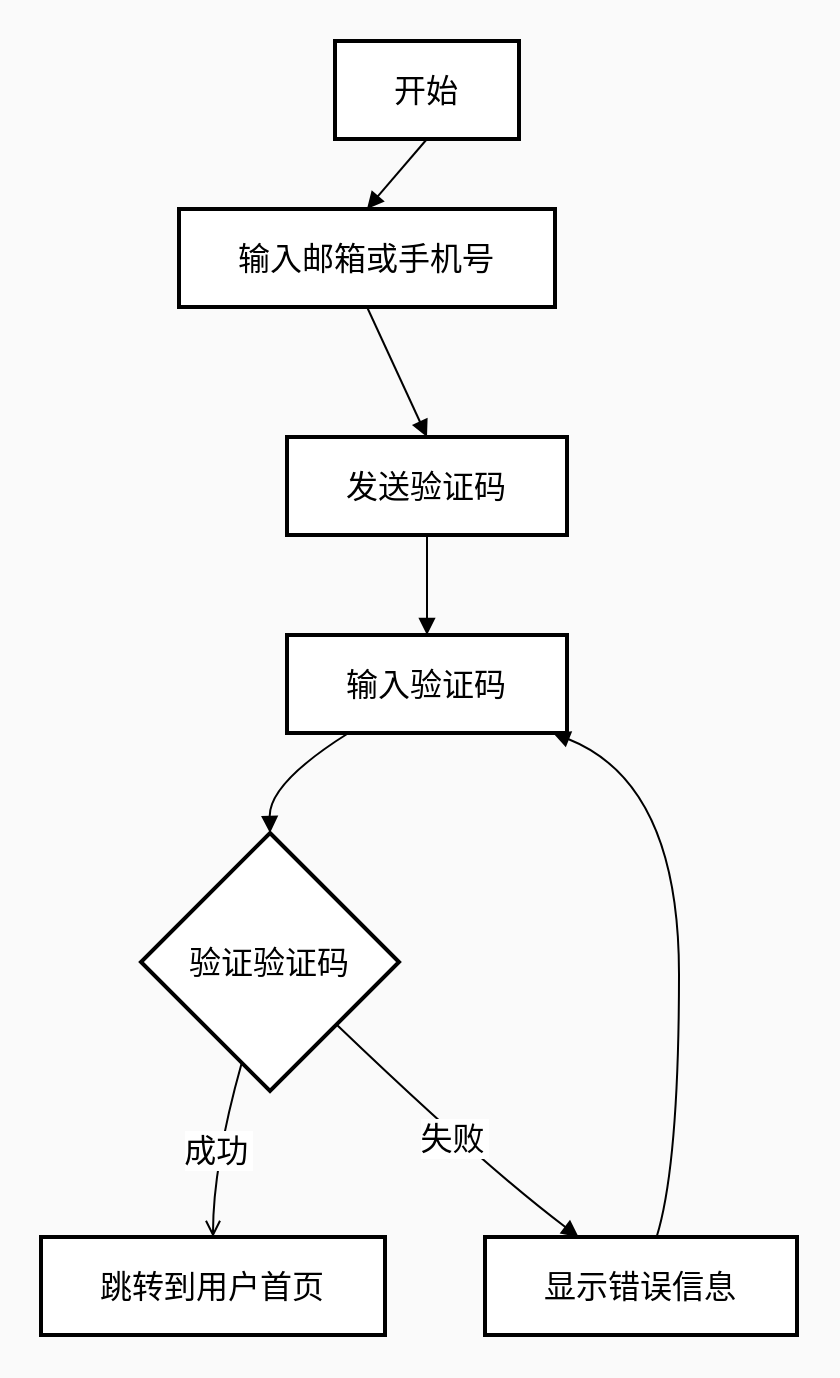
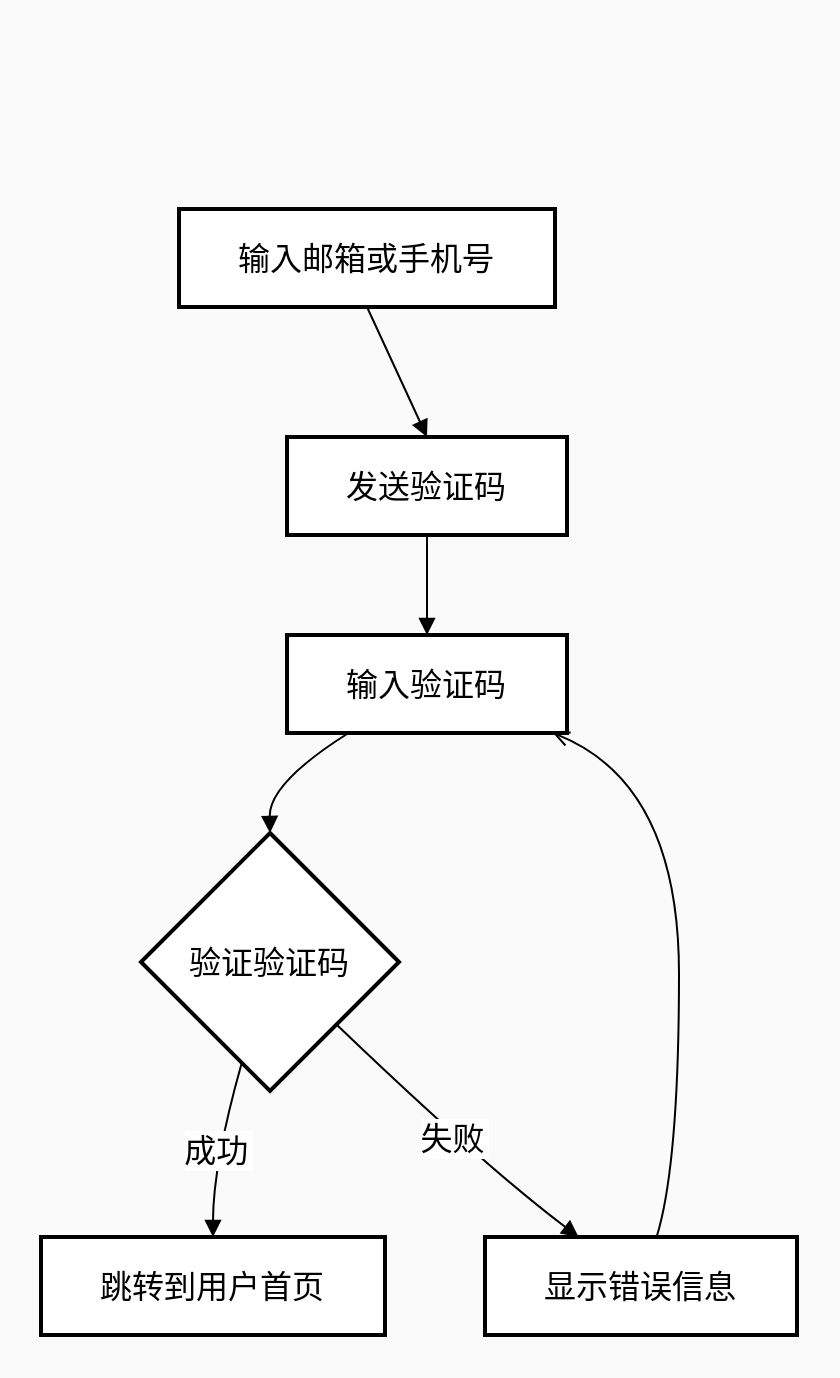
(427, 90) -> none
(402, 168) -> none
(642, 802) -> (637, 800)
(215, 1199) -> (214, 1195)
